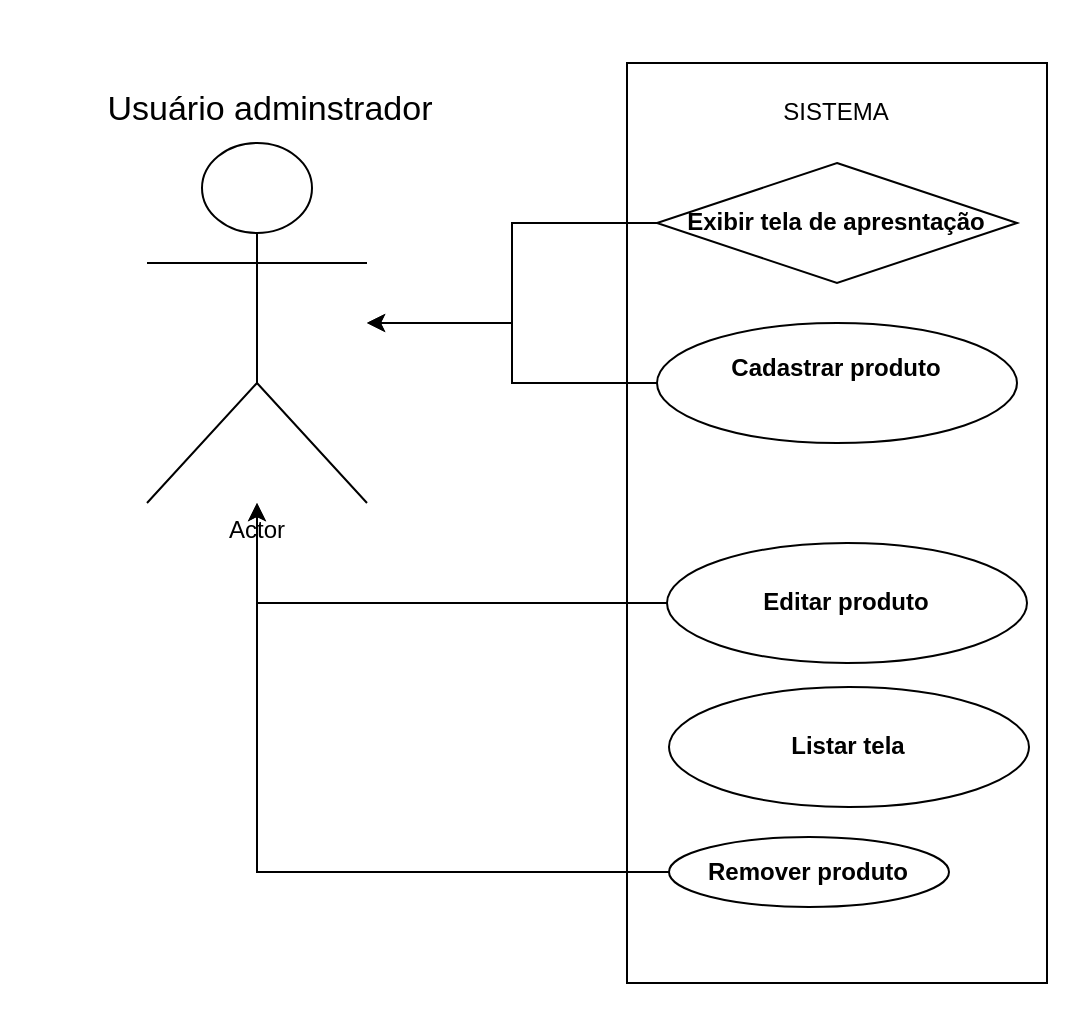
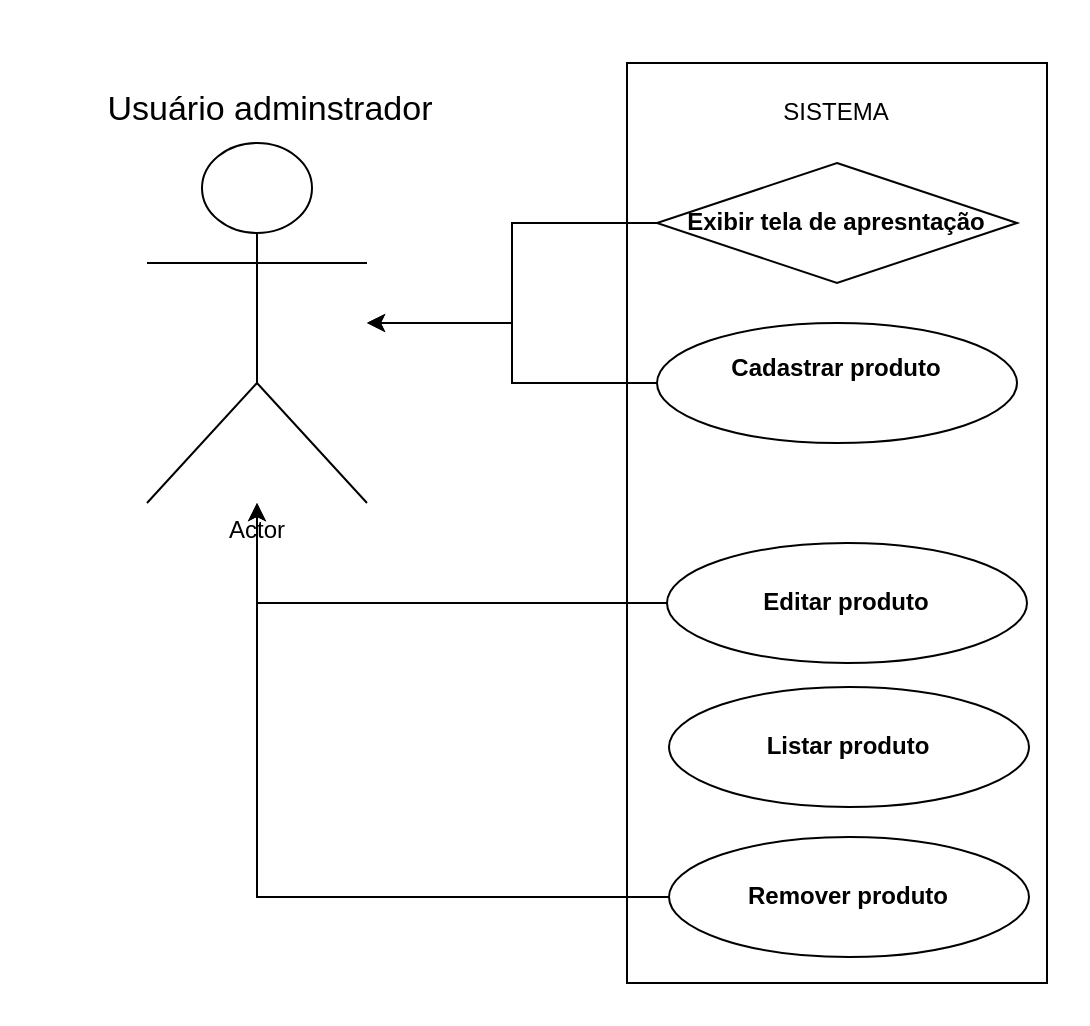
(849, 747) -> (849, 747)
(809, 872) -> (849, 897)
